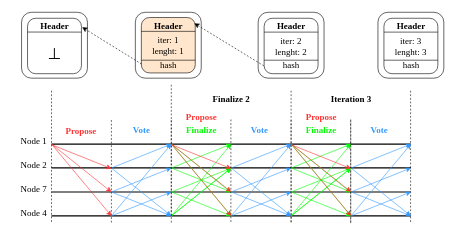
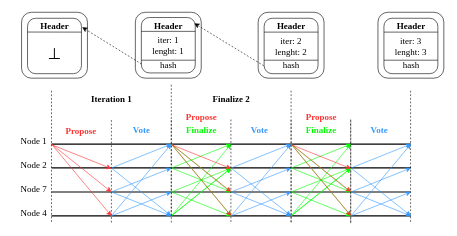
(168, 45) -> (168, 45)
none -> (111, 99)
(351, 99) -> none
